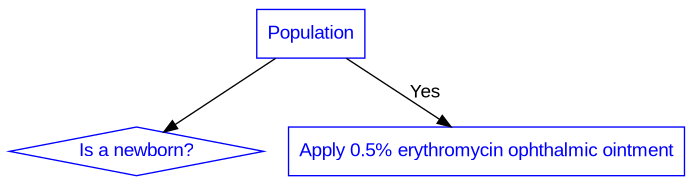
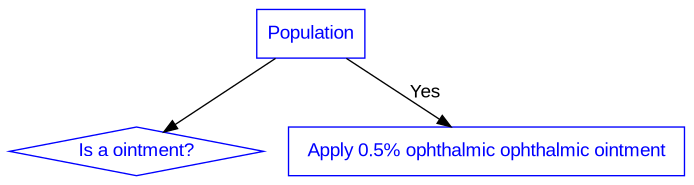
(136, 151) -> (136, 151)
(486, 151) -> (486, 151)
